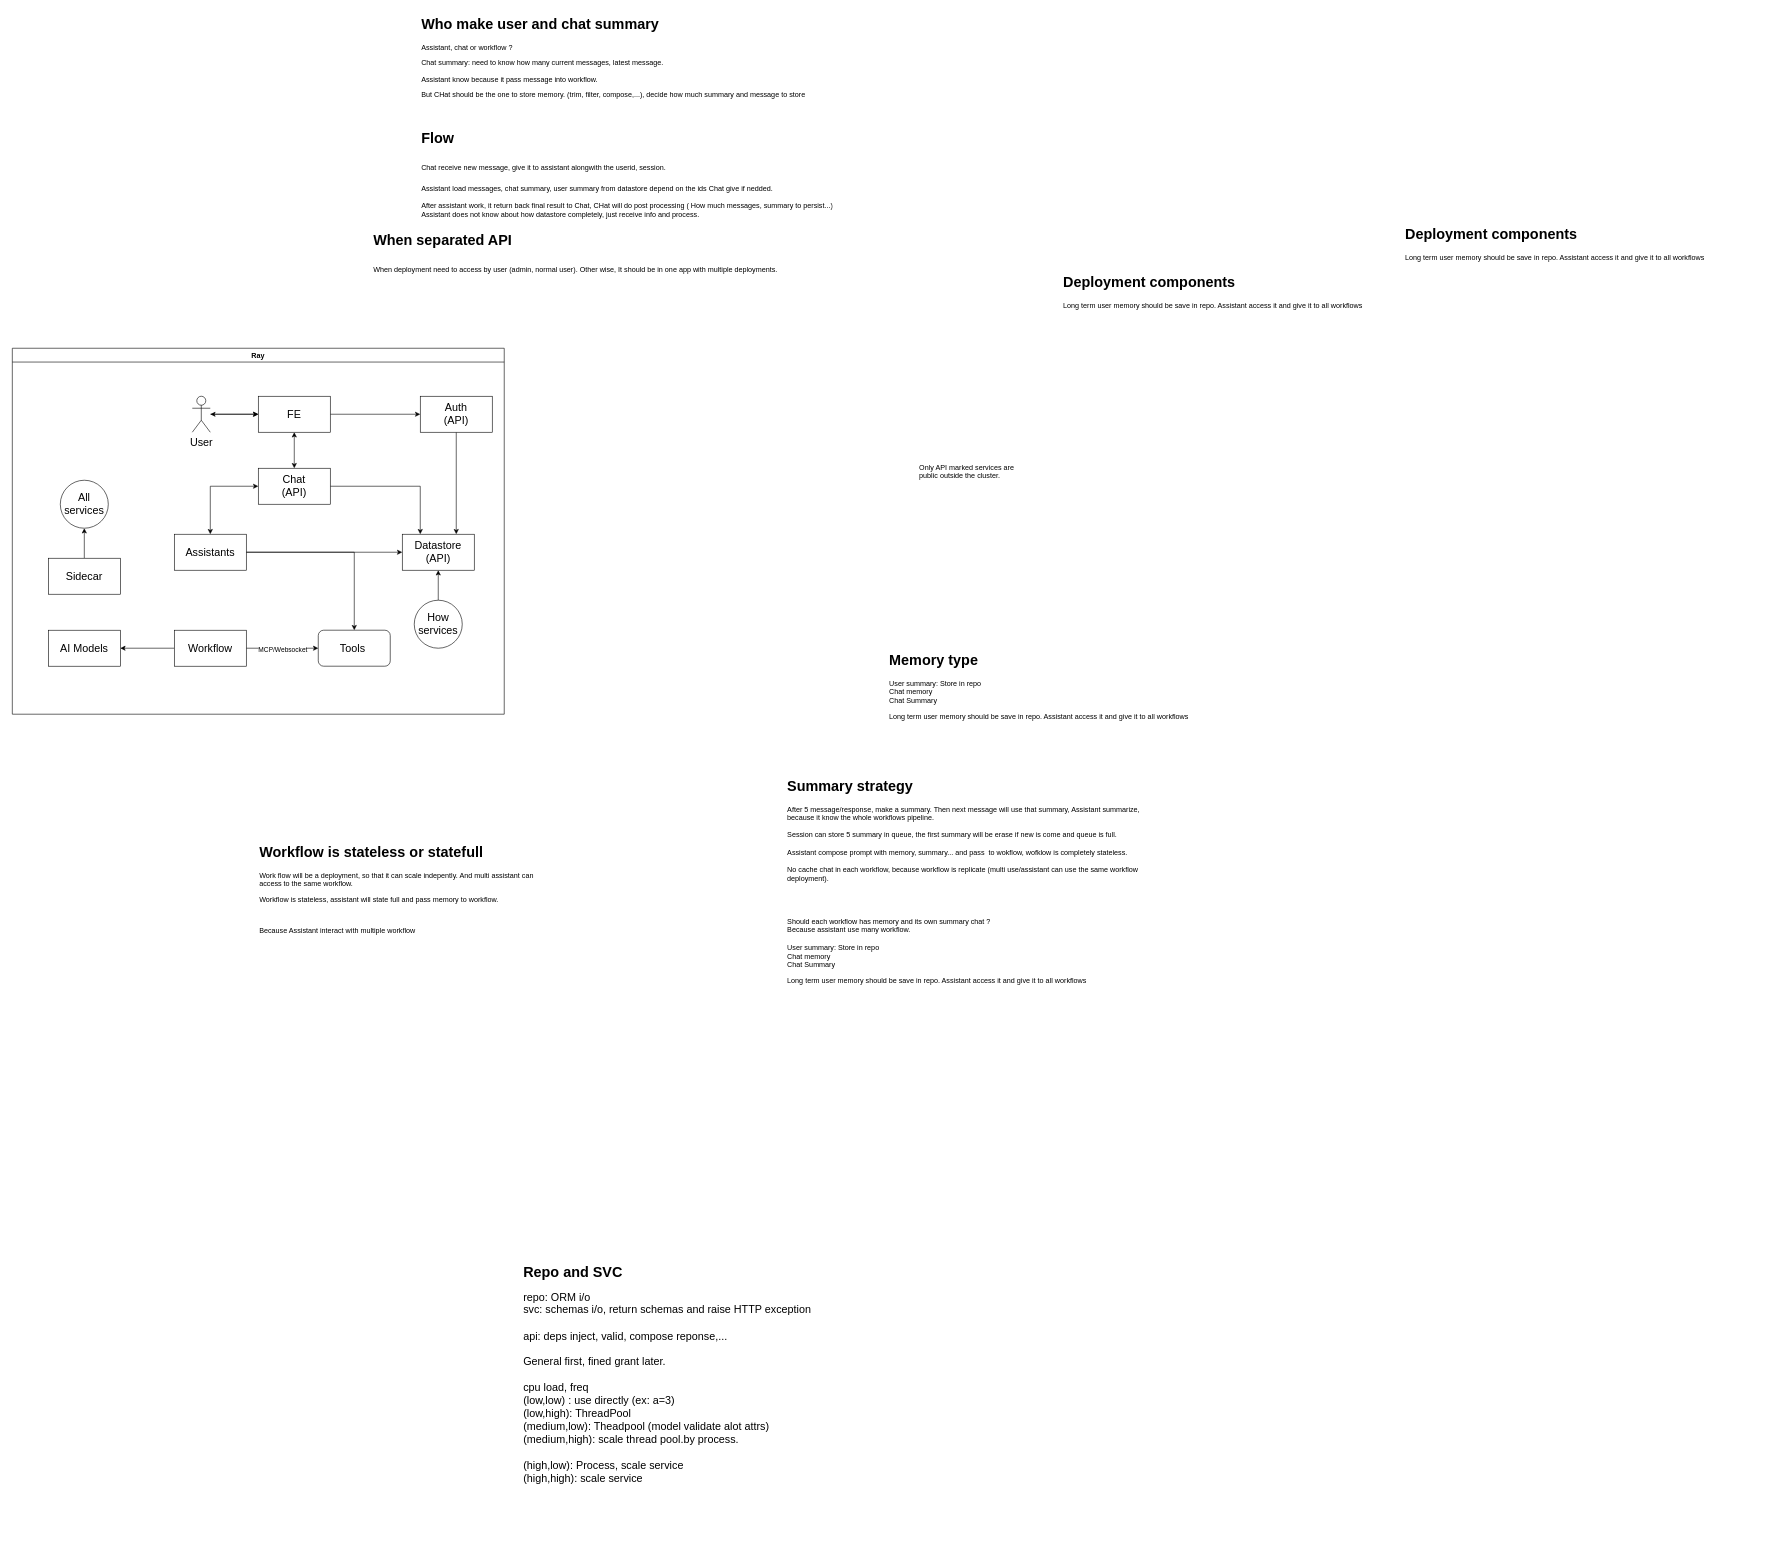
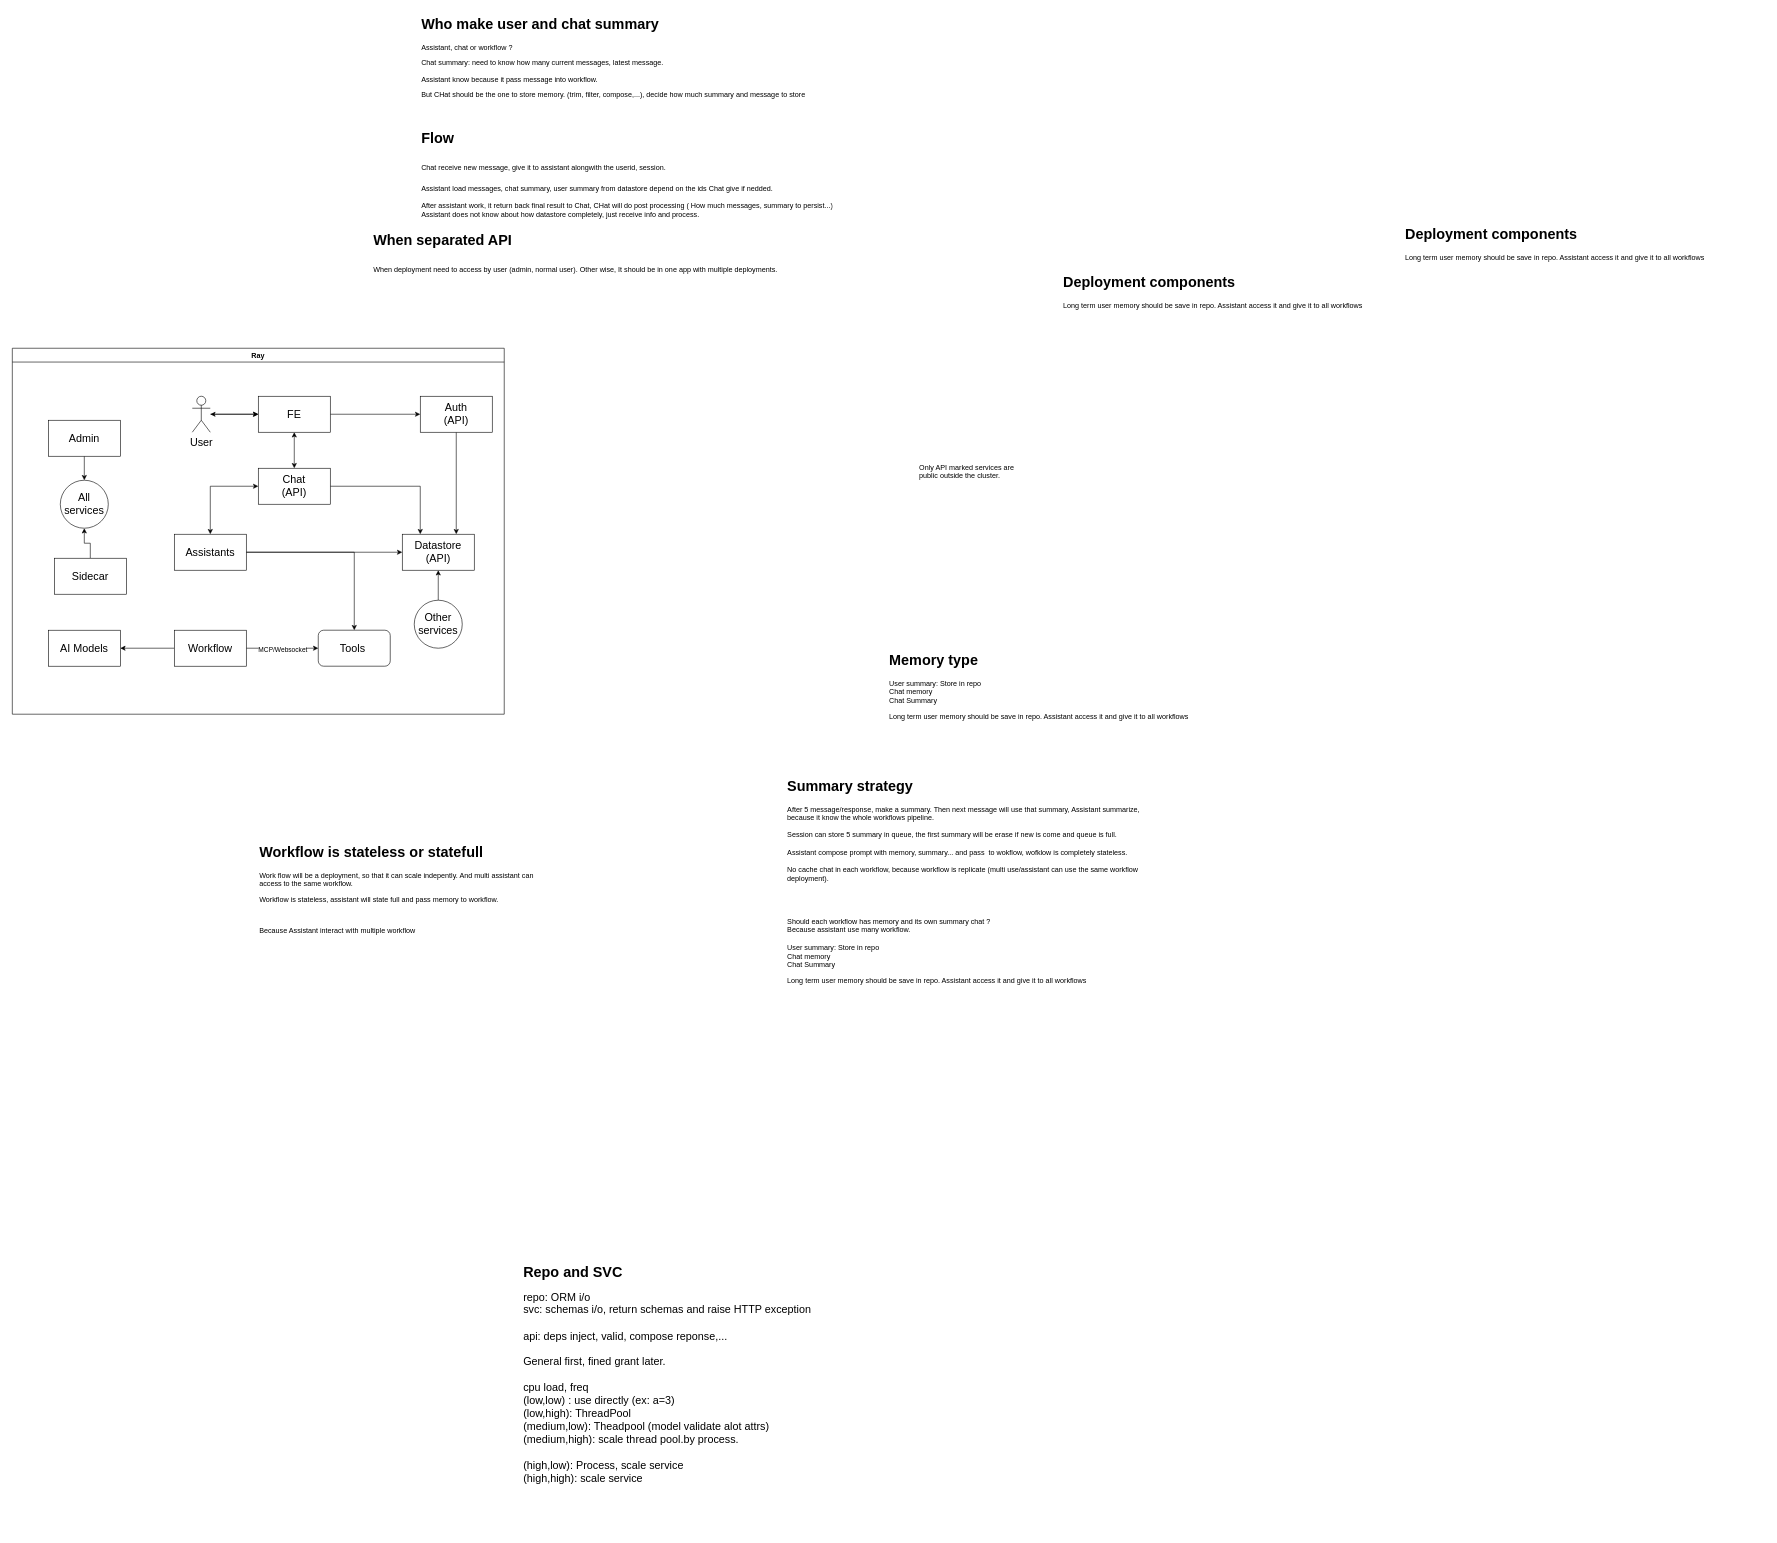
none -> (84, 438)
none -> (84, 474)
(84, 576) -> (90, 576)
(438, 624) -> (438, 624)
